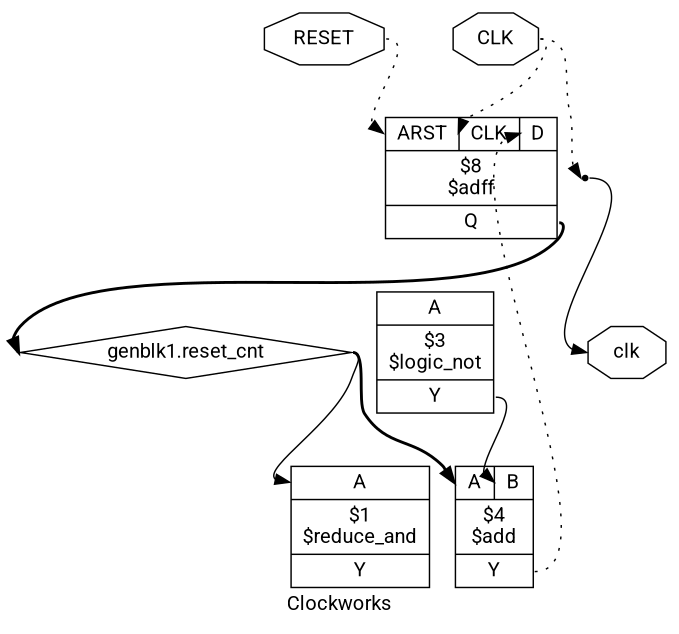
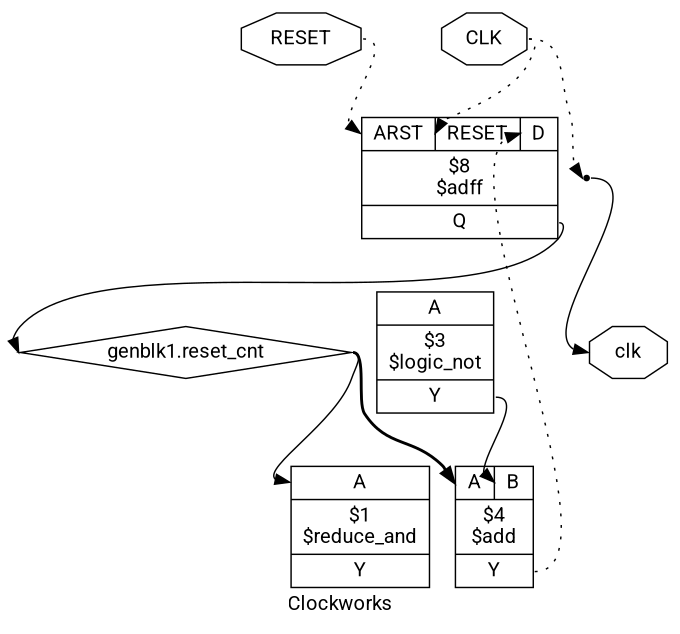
(489, 133) -> (478, 133)
(292, 282) -> (292, 282)
